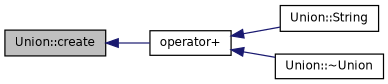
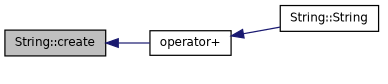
(329, 18) -> (329, 18)
(55, 43) -> (55, 43)
(329, 66) -> none
